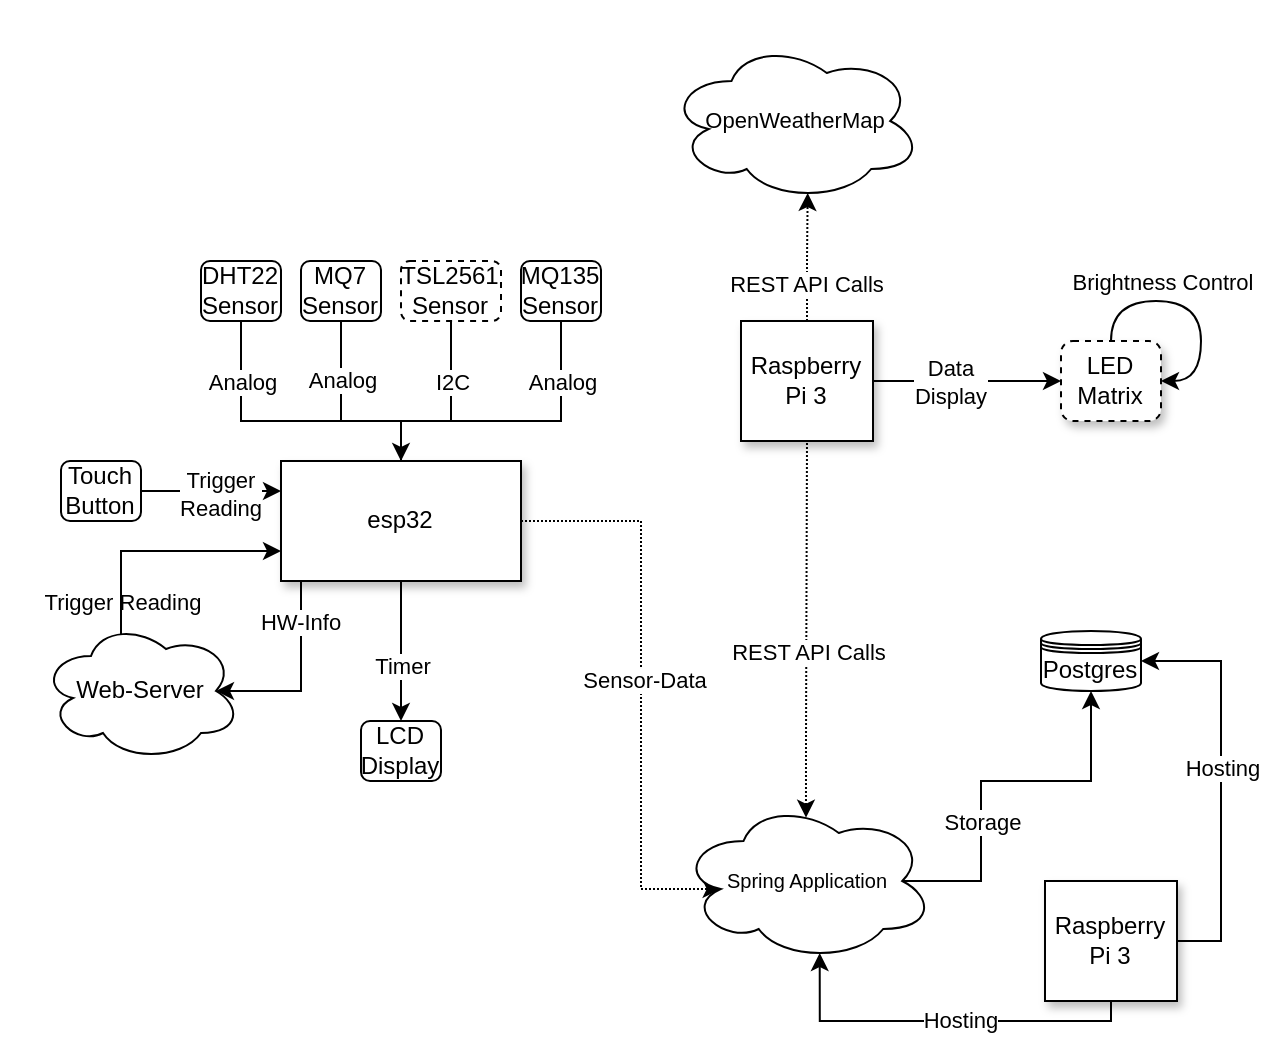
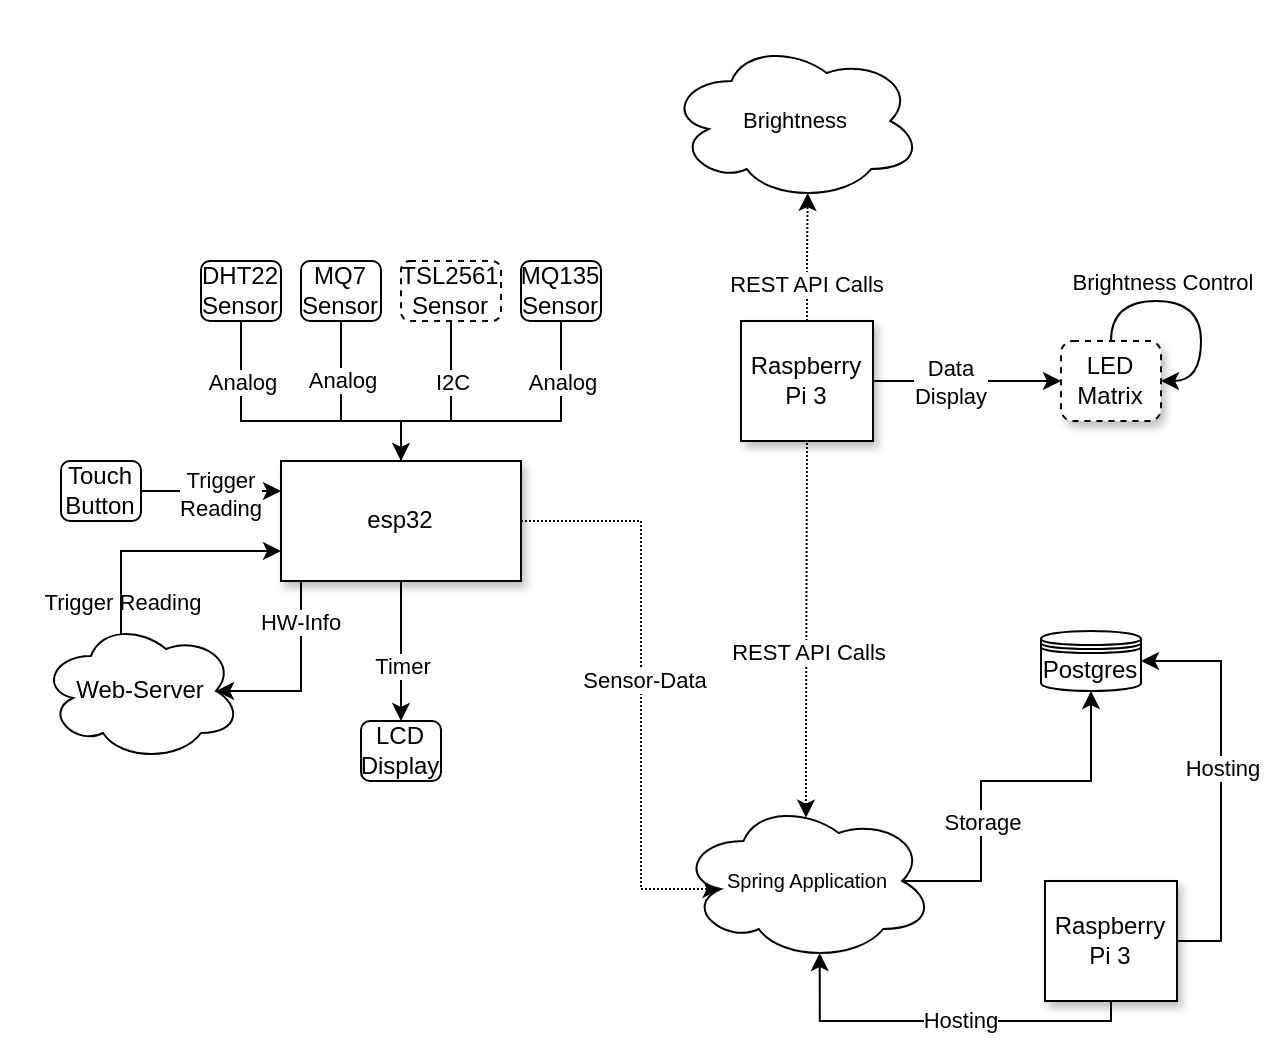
(796, 121) -> (796, 121)
